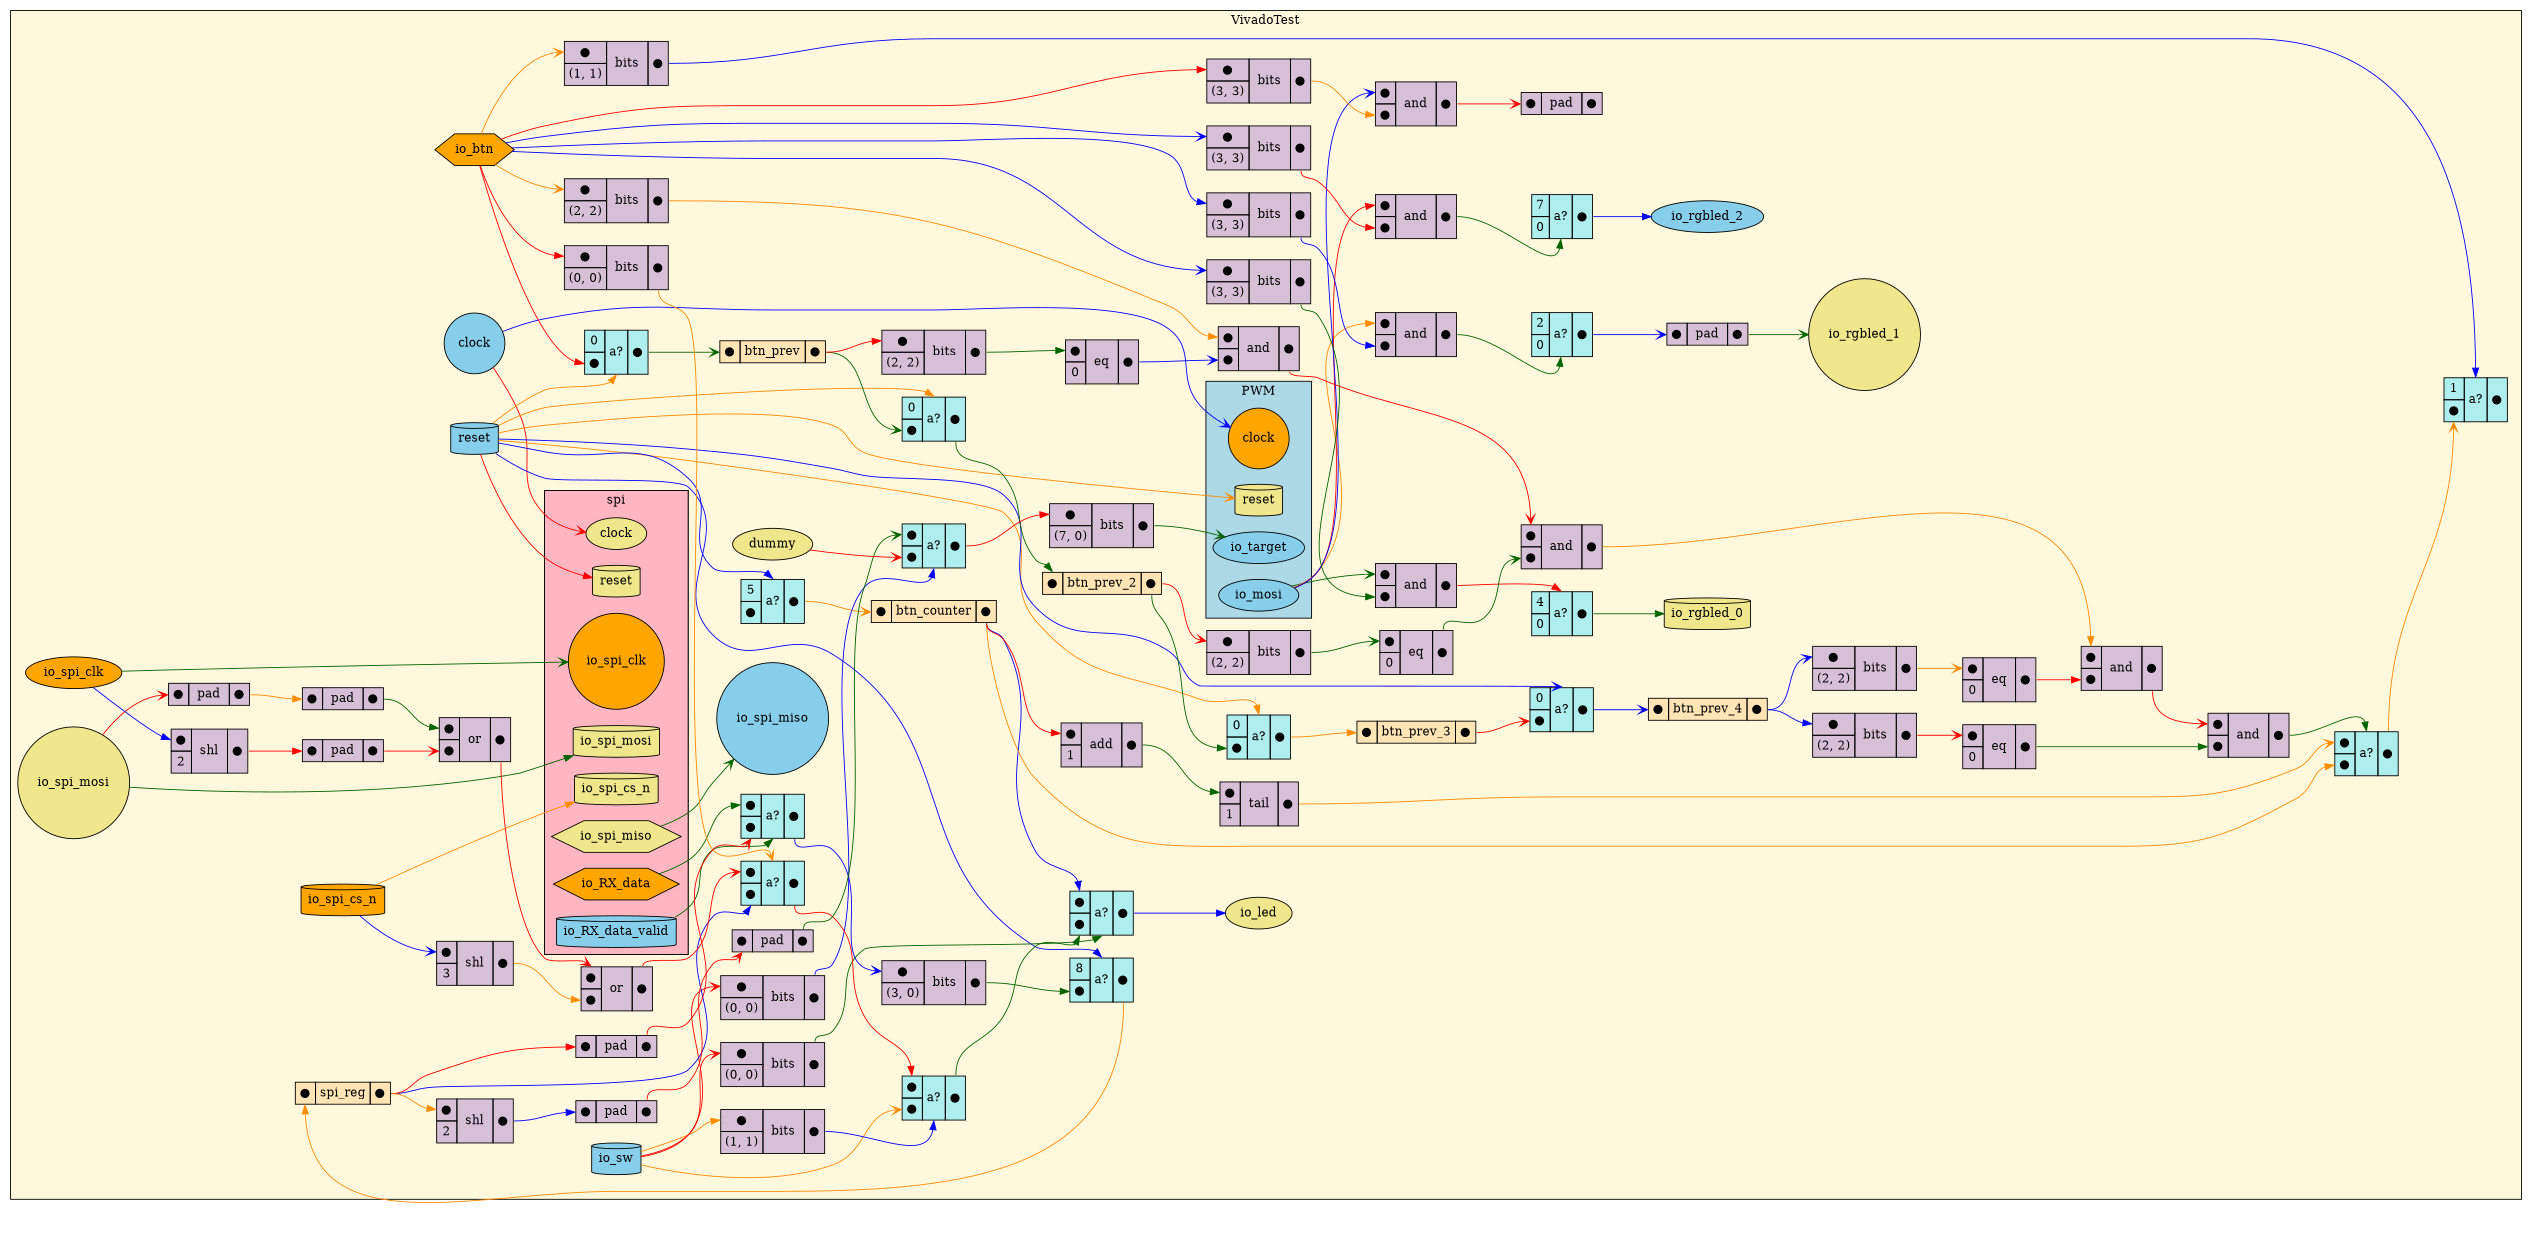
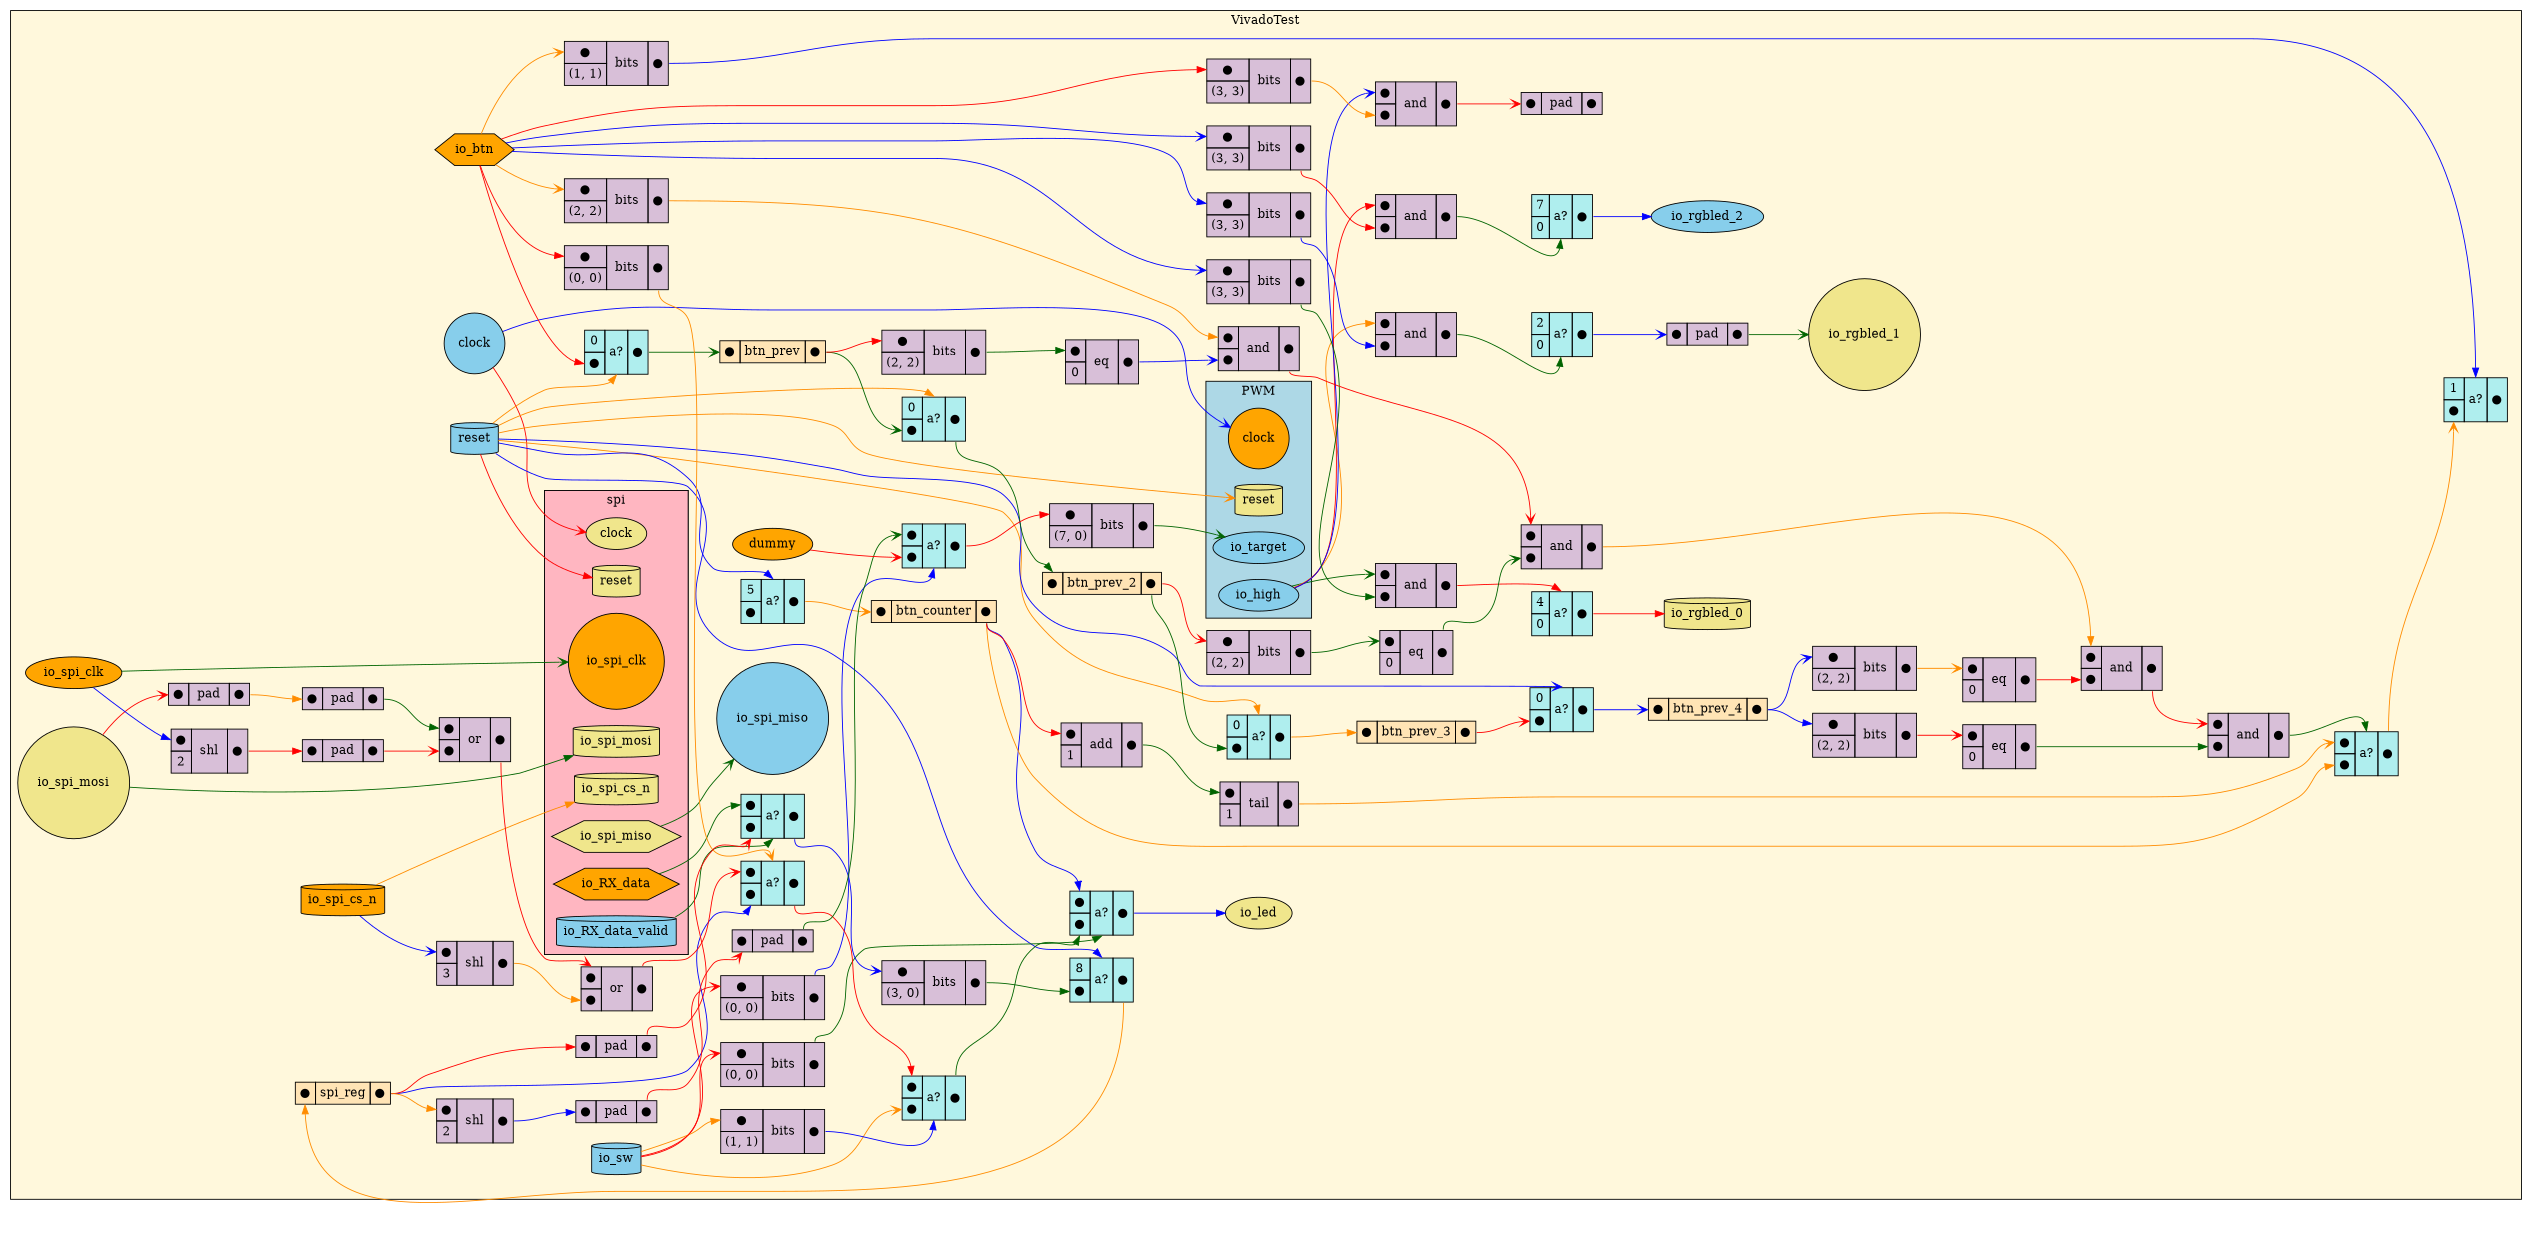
(773, 544) -> (773, 544)
(1259, 595) -> (1259, 595)
(1624, 614) -> (1624, 614)
